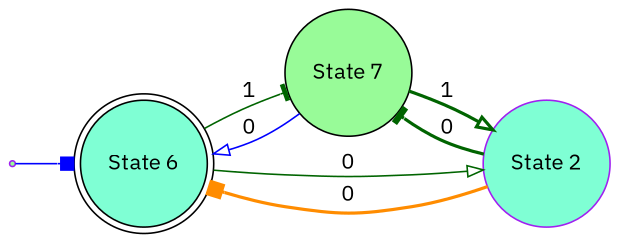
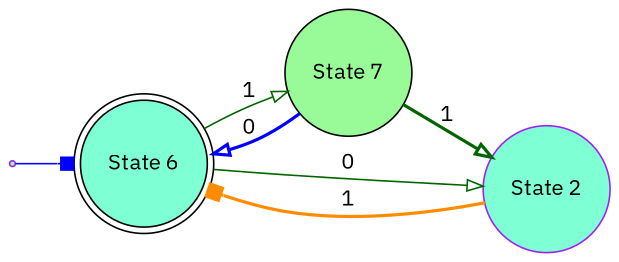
(242, 110) -> (238, 111)
(266, 135) -> (266, 135)
(442, 141) -> none
(348, 195) -> (348, 200)
